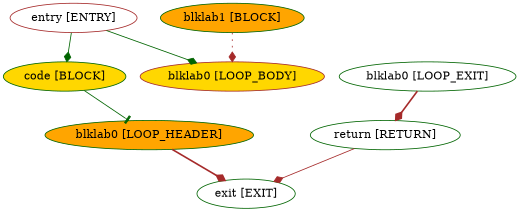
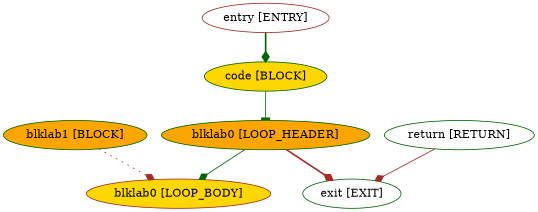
(70, 42) -> (266, 42)
(147, 45) -> (226, 162)
(428, 77) -> none
